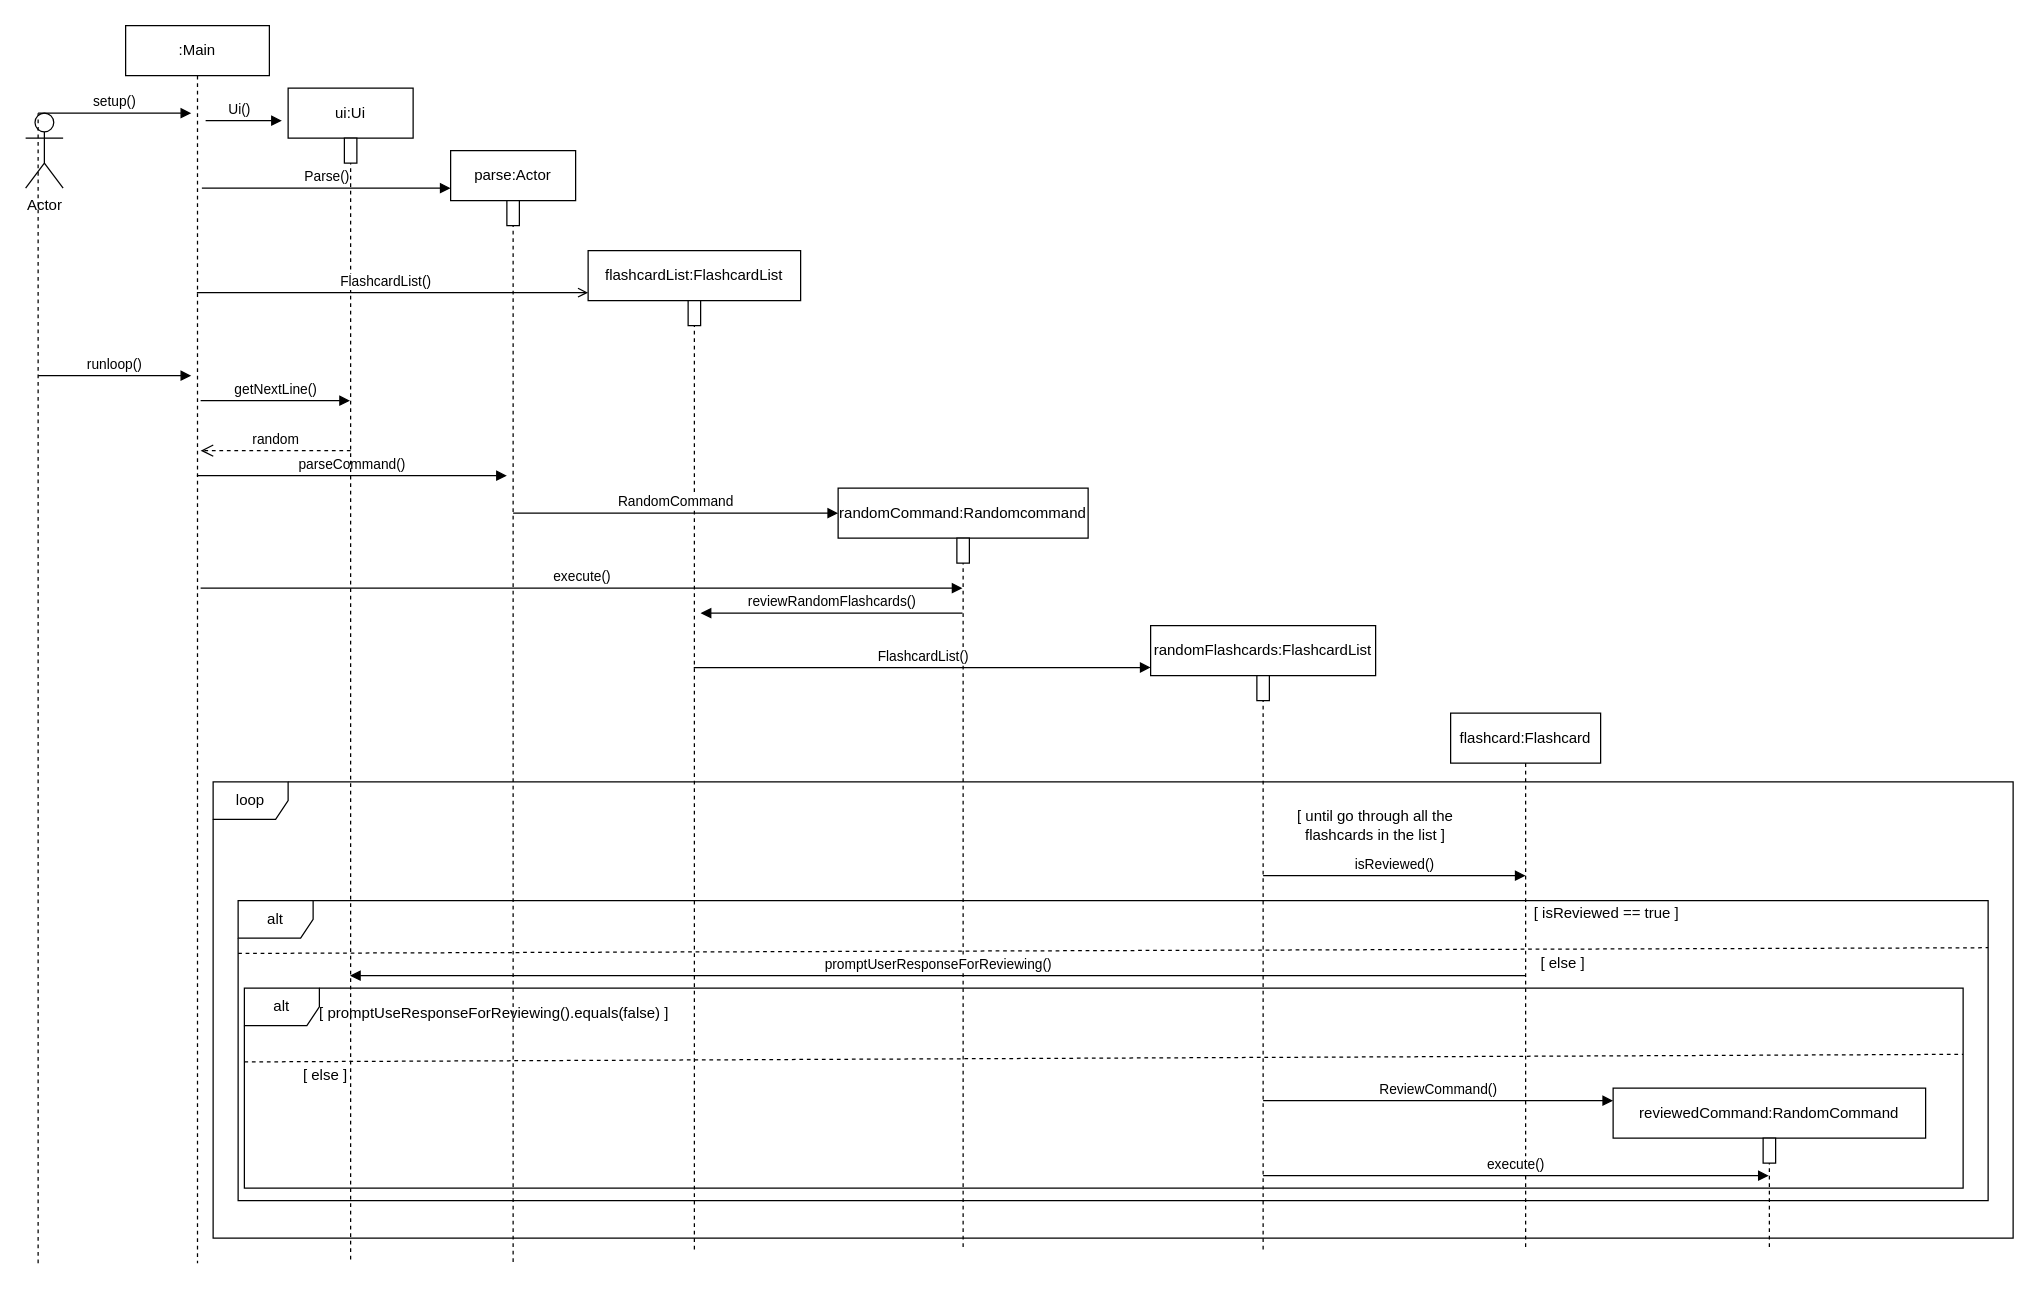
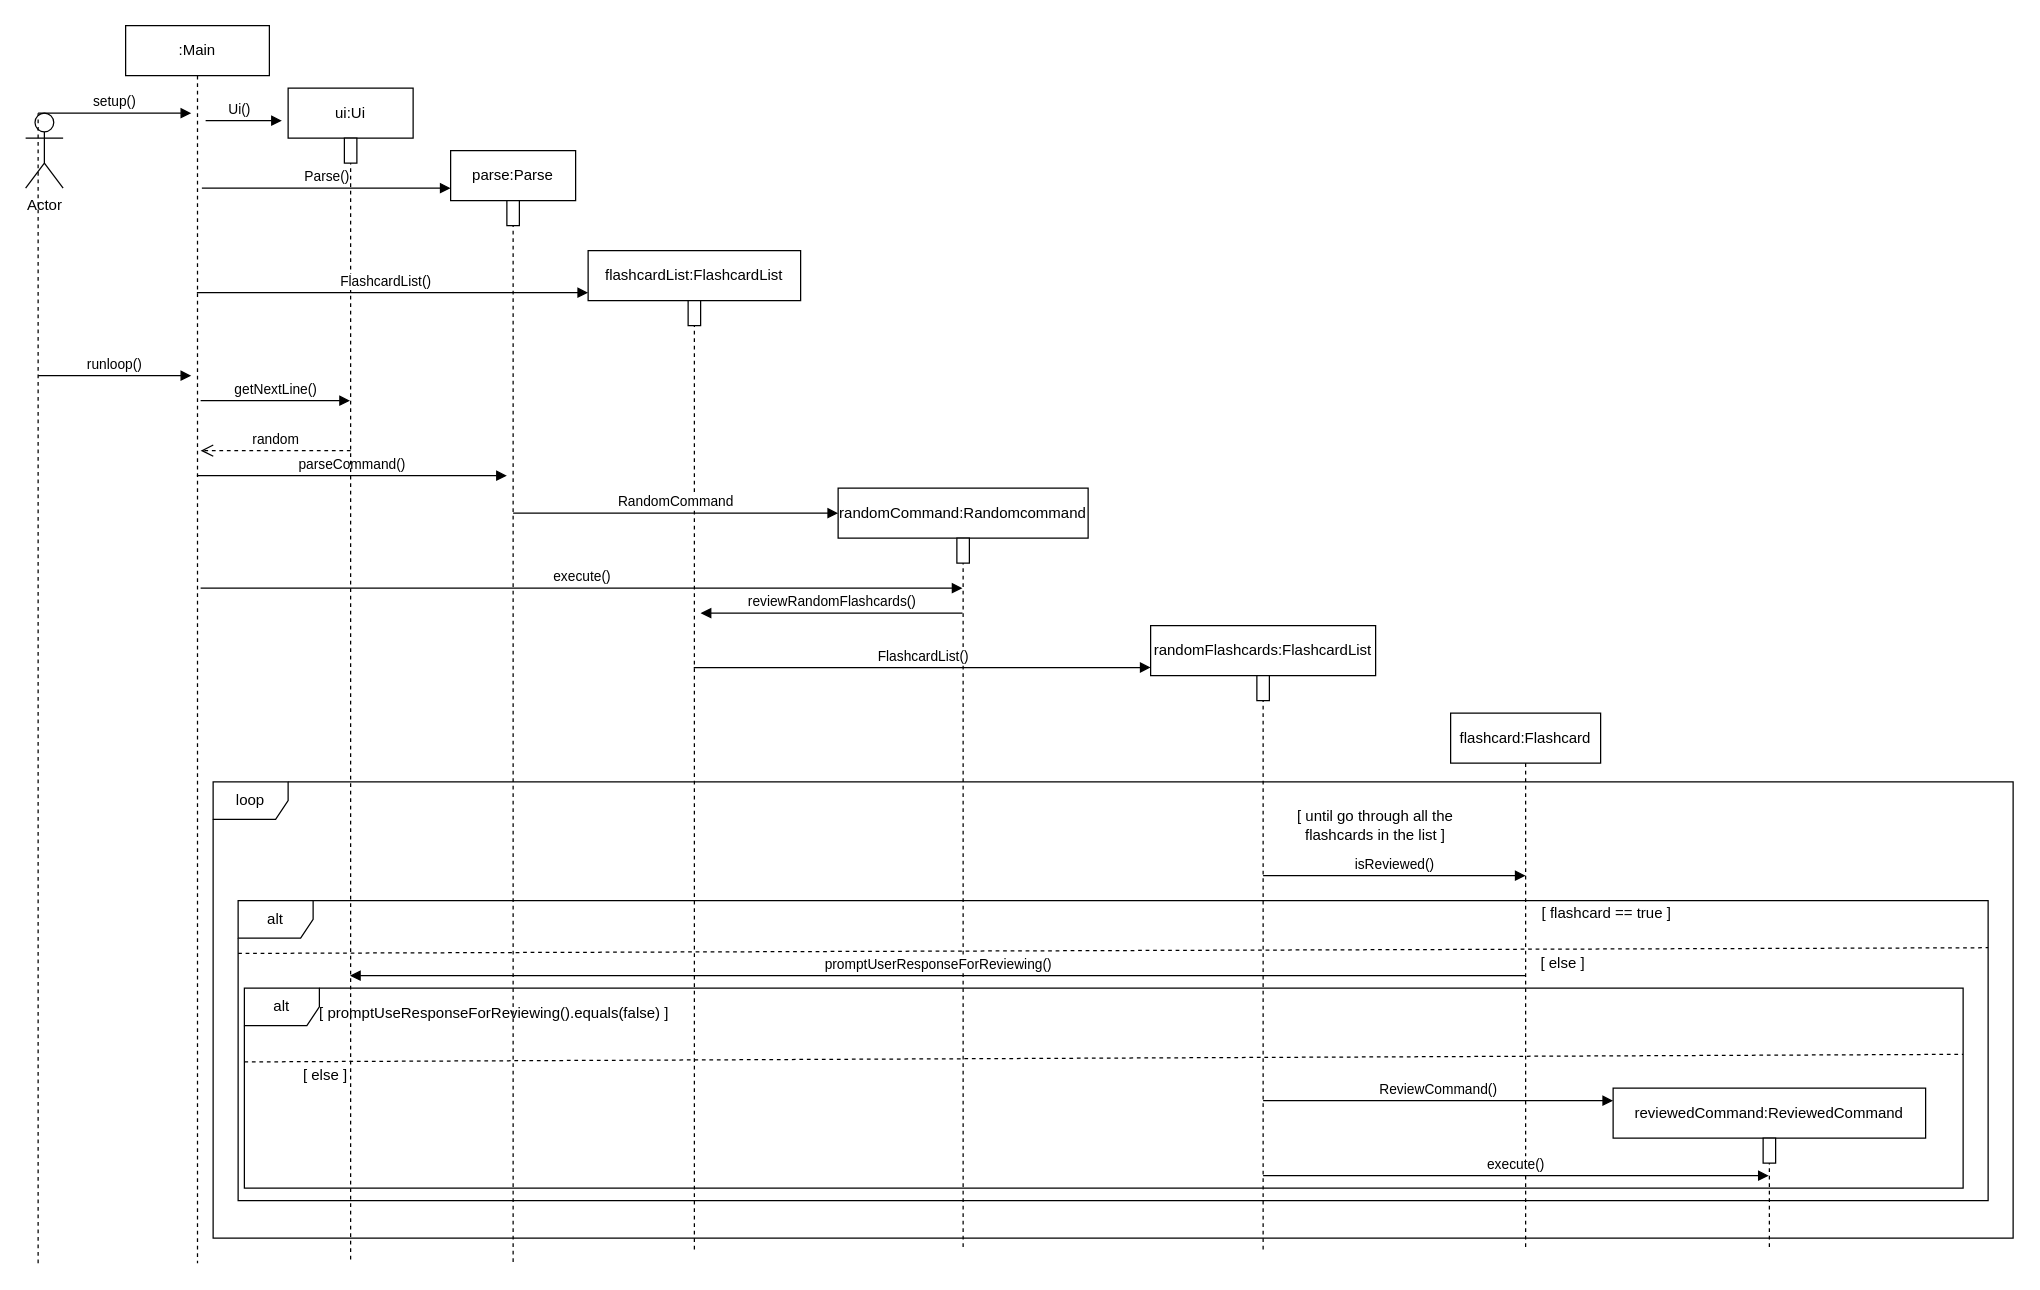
(513, 176) -> (513, 176)
(579, 293) -> (576, 293)
(1607, 913) -> (1607, 913)
(1769, 1113) -> (1769, 1113)
